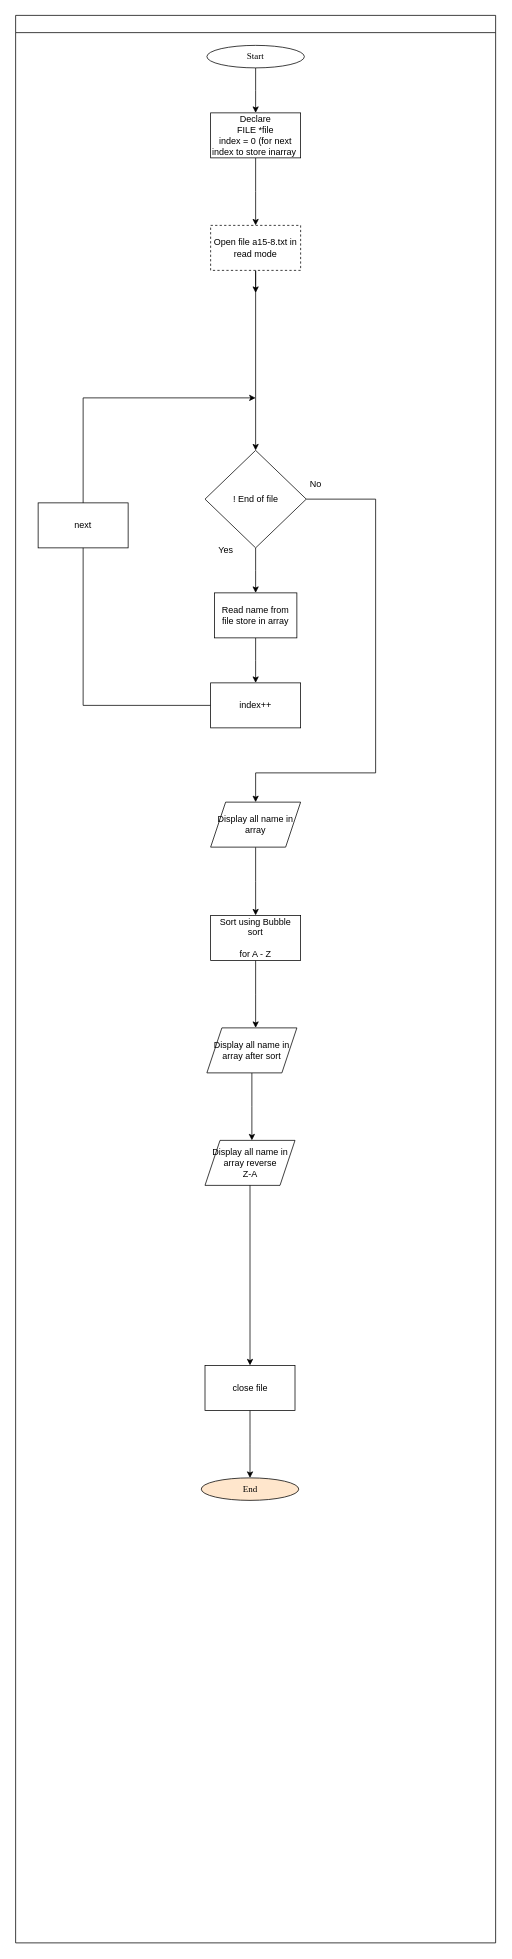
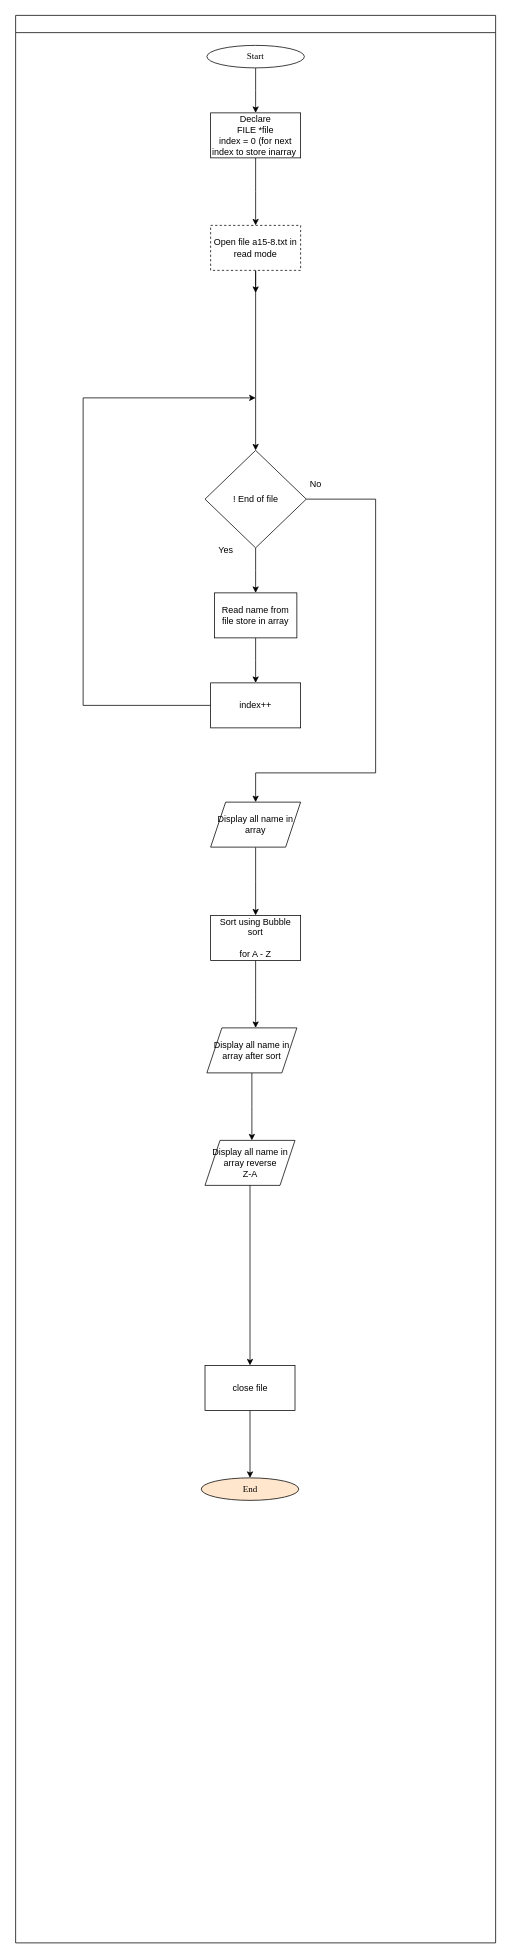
(83, 525) -> none
